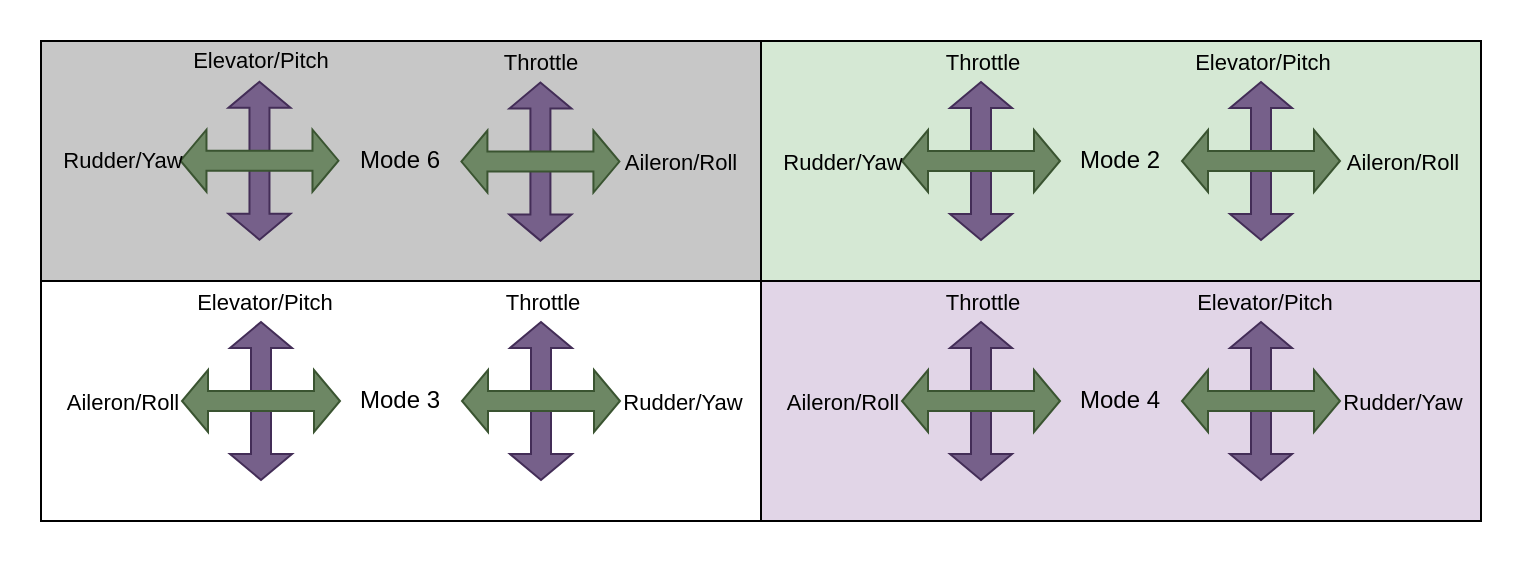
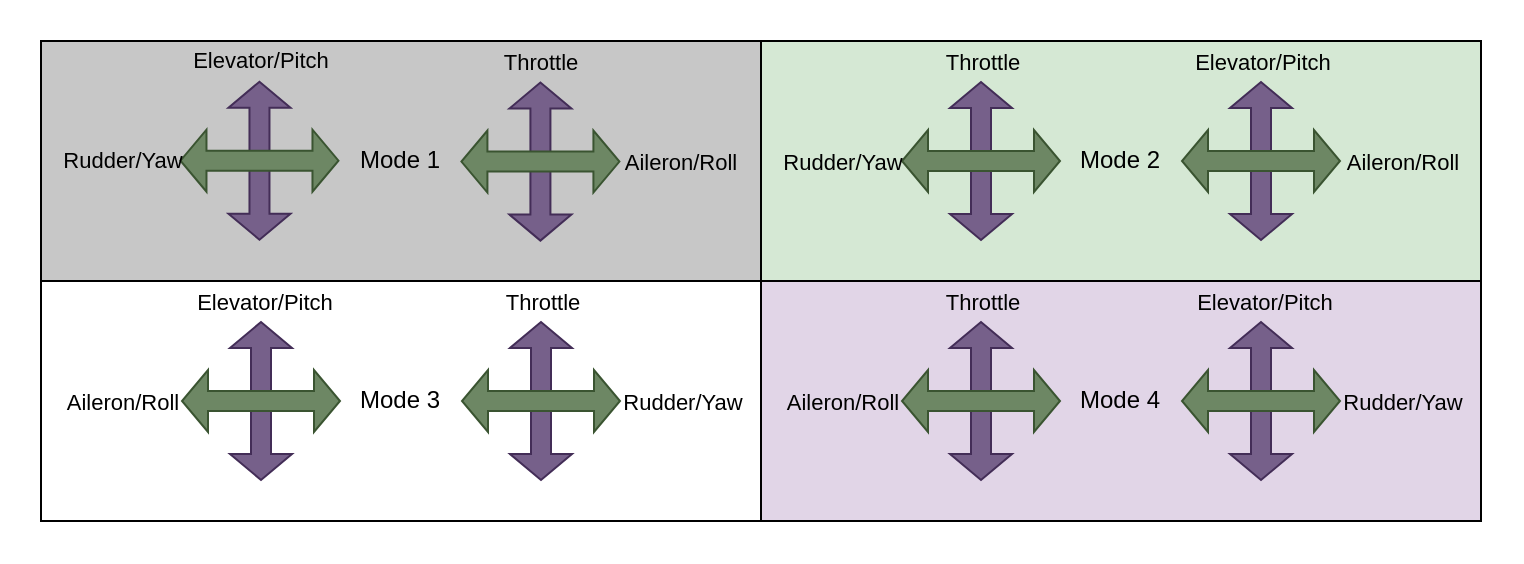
(401, 161) -> (401, 161)
